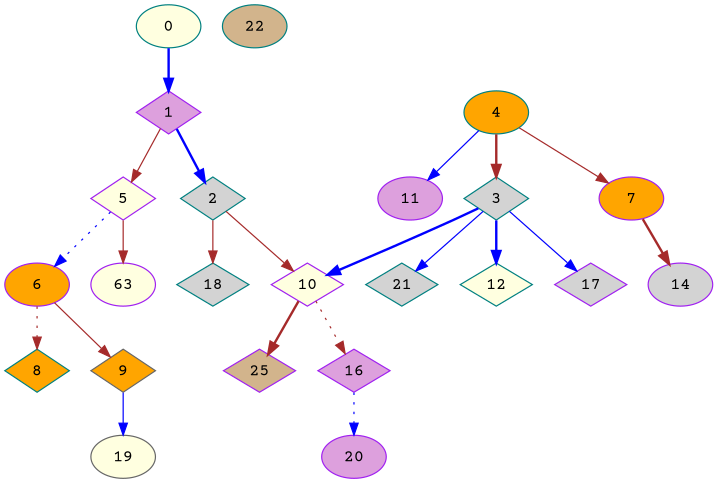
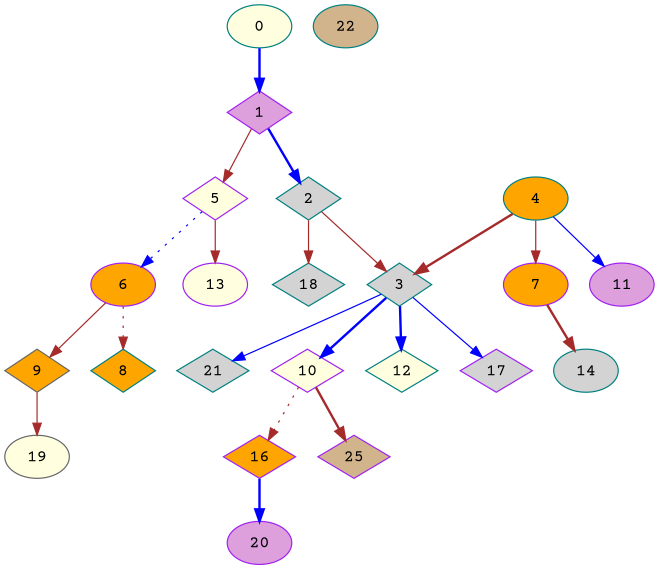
(255, 237) -> (350, 237)
(123, 285) -> (215, 285)
(680, 285) -> (586, 371)
(354, 371) -> (259, 457)
(123, 408) -> (37, 408)
(354, 408) -> (259, 494)
